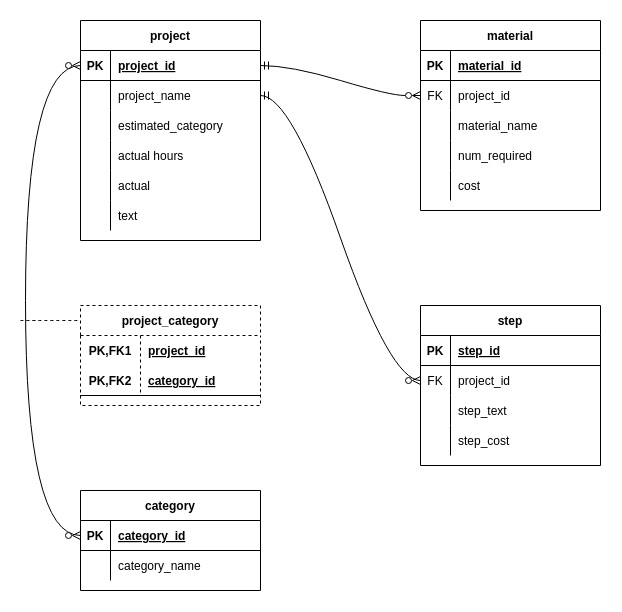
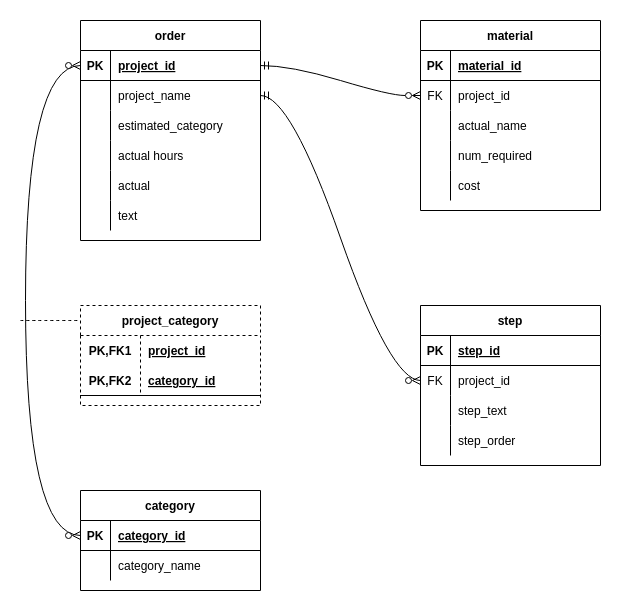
(170, 36) -> (170, 36)
(499, 126) -> (493, 126)
(488, 441) -> (492, 441)
